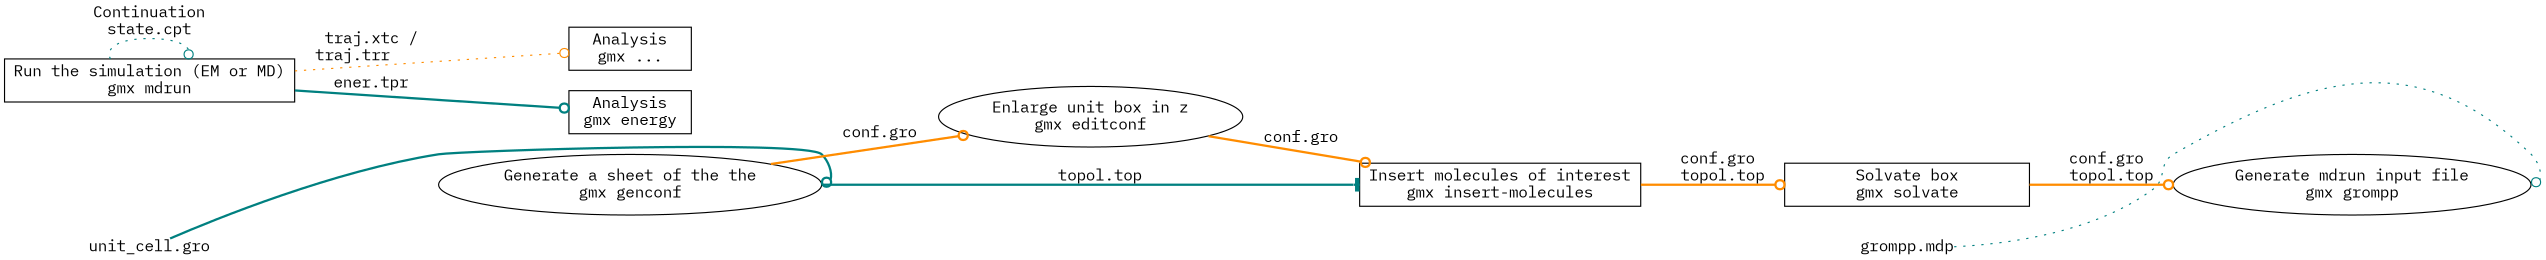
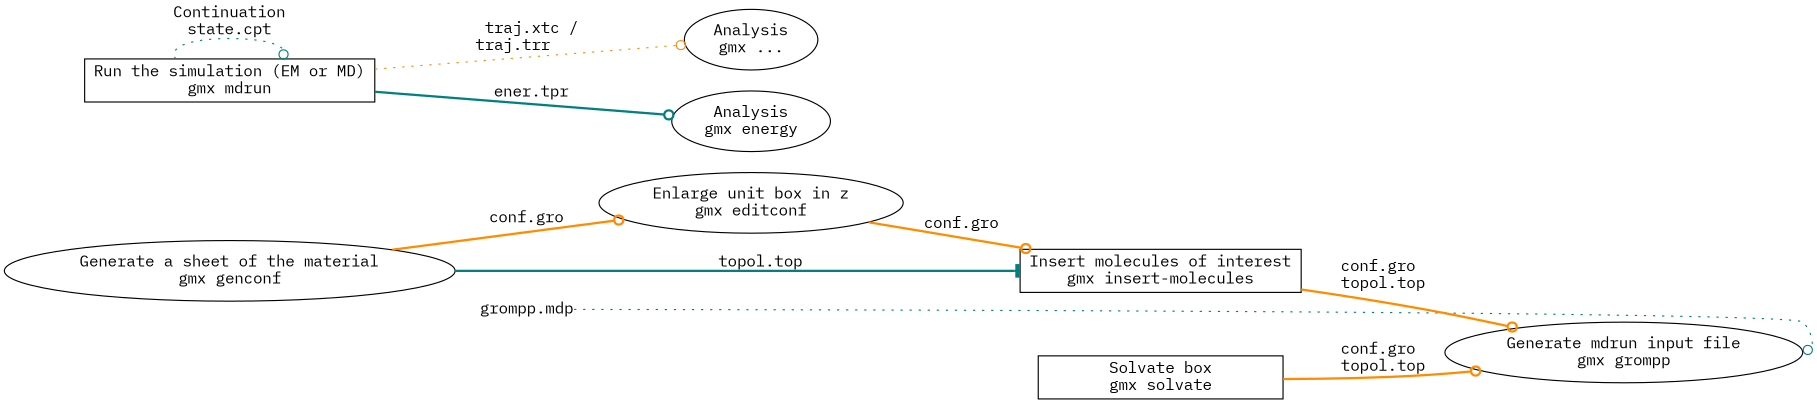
(630, 49) -> (751, 40)
(630, 112) -> (751, 121)
(630, 185) -> (230, 271)
(1708, 185) -> (1405, 306)
(150, 247) -> none
